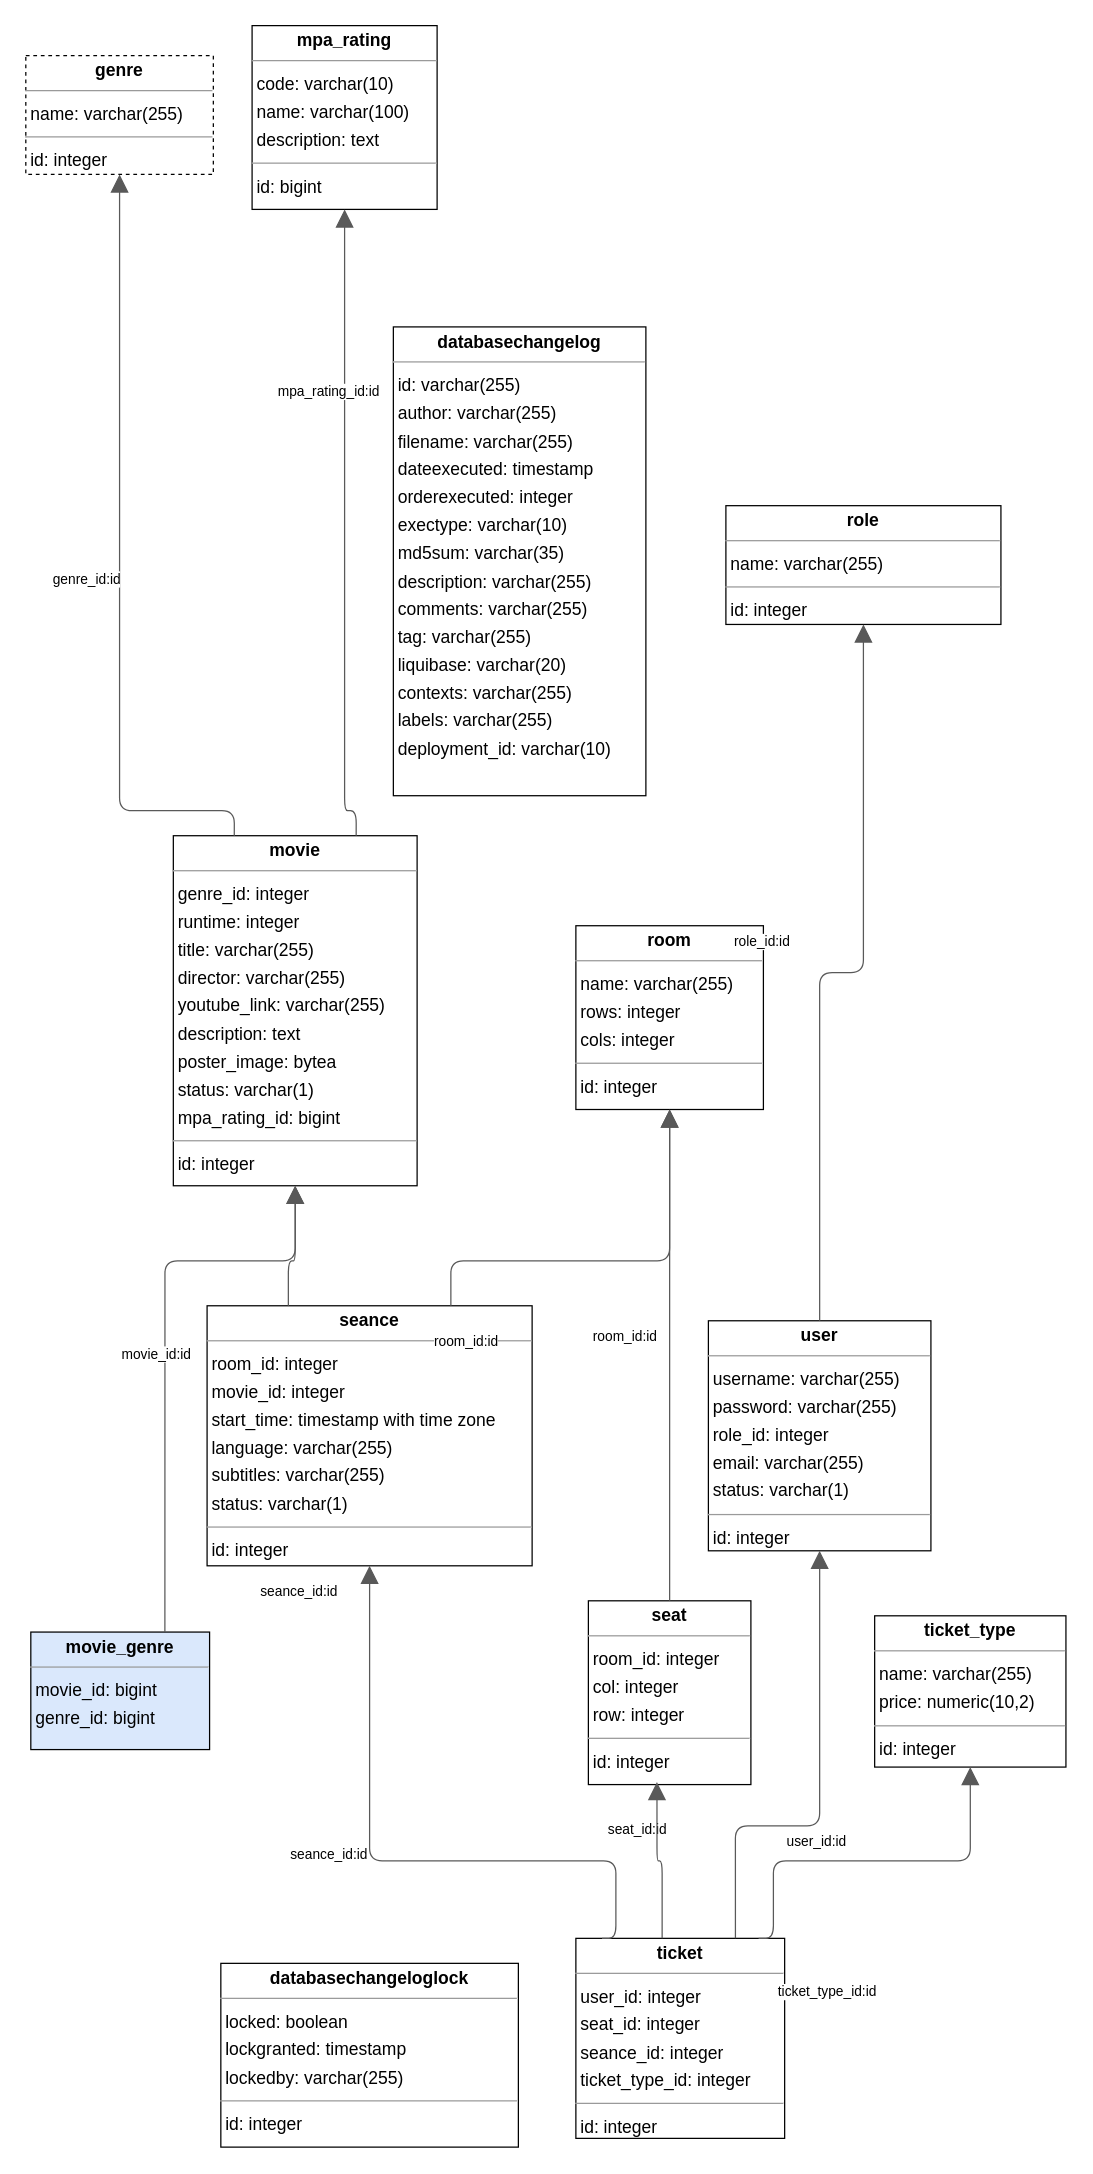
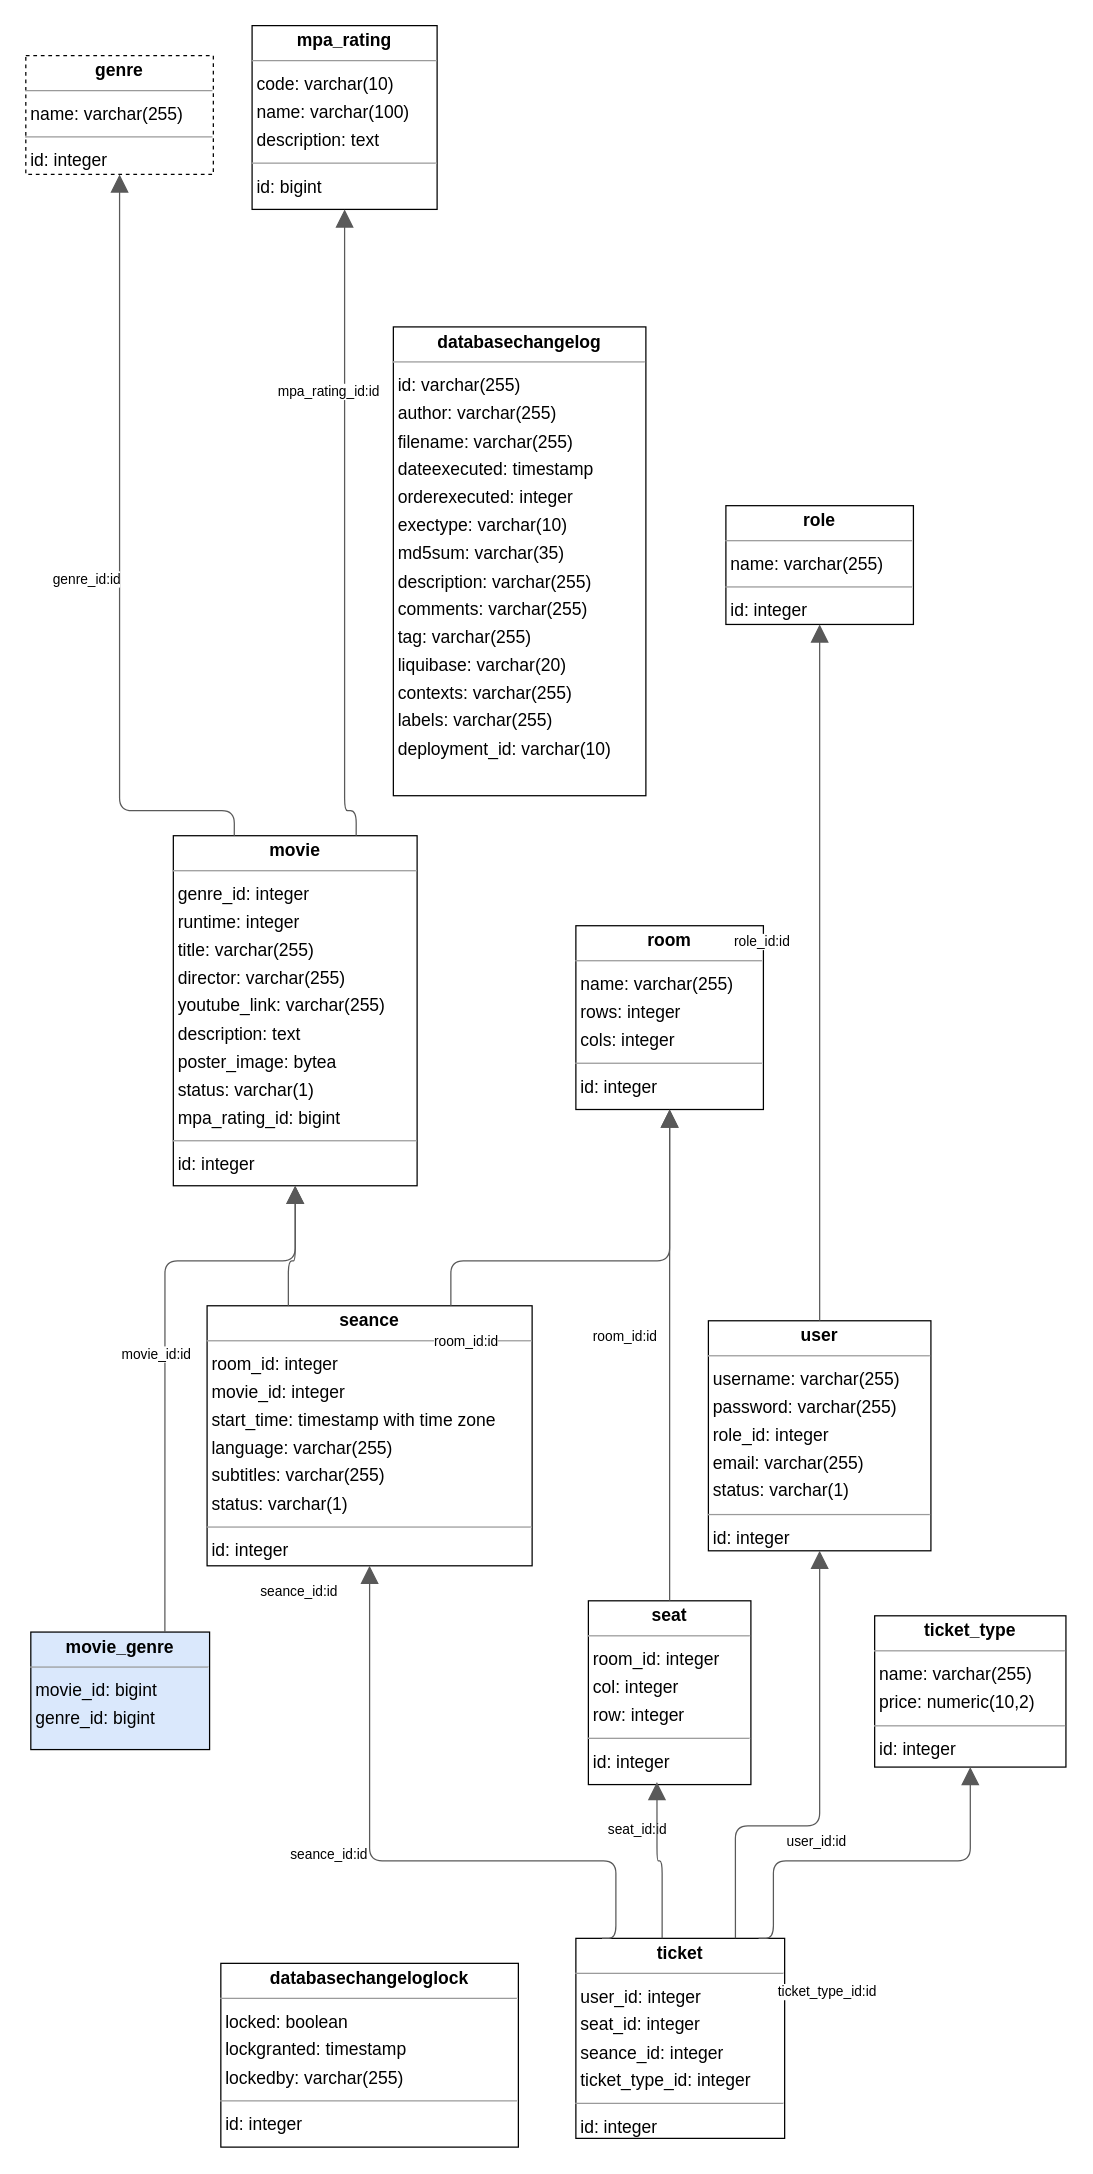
(863, 565) -> (819, 565)
